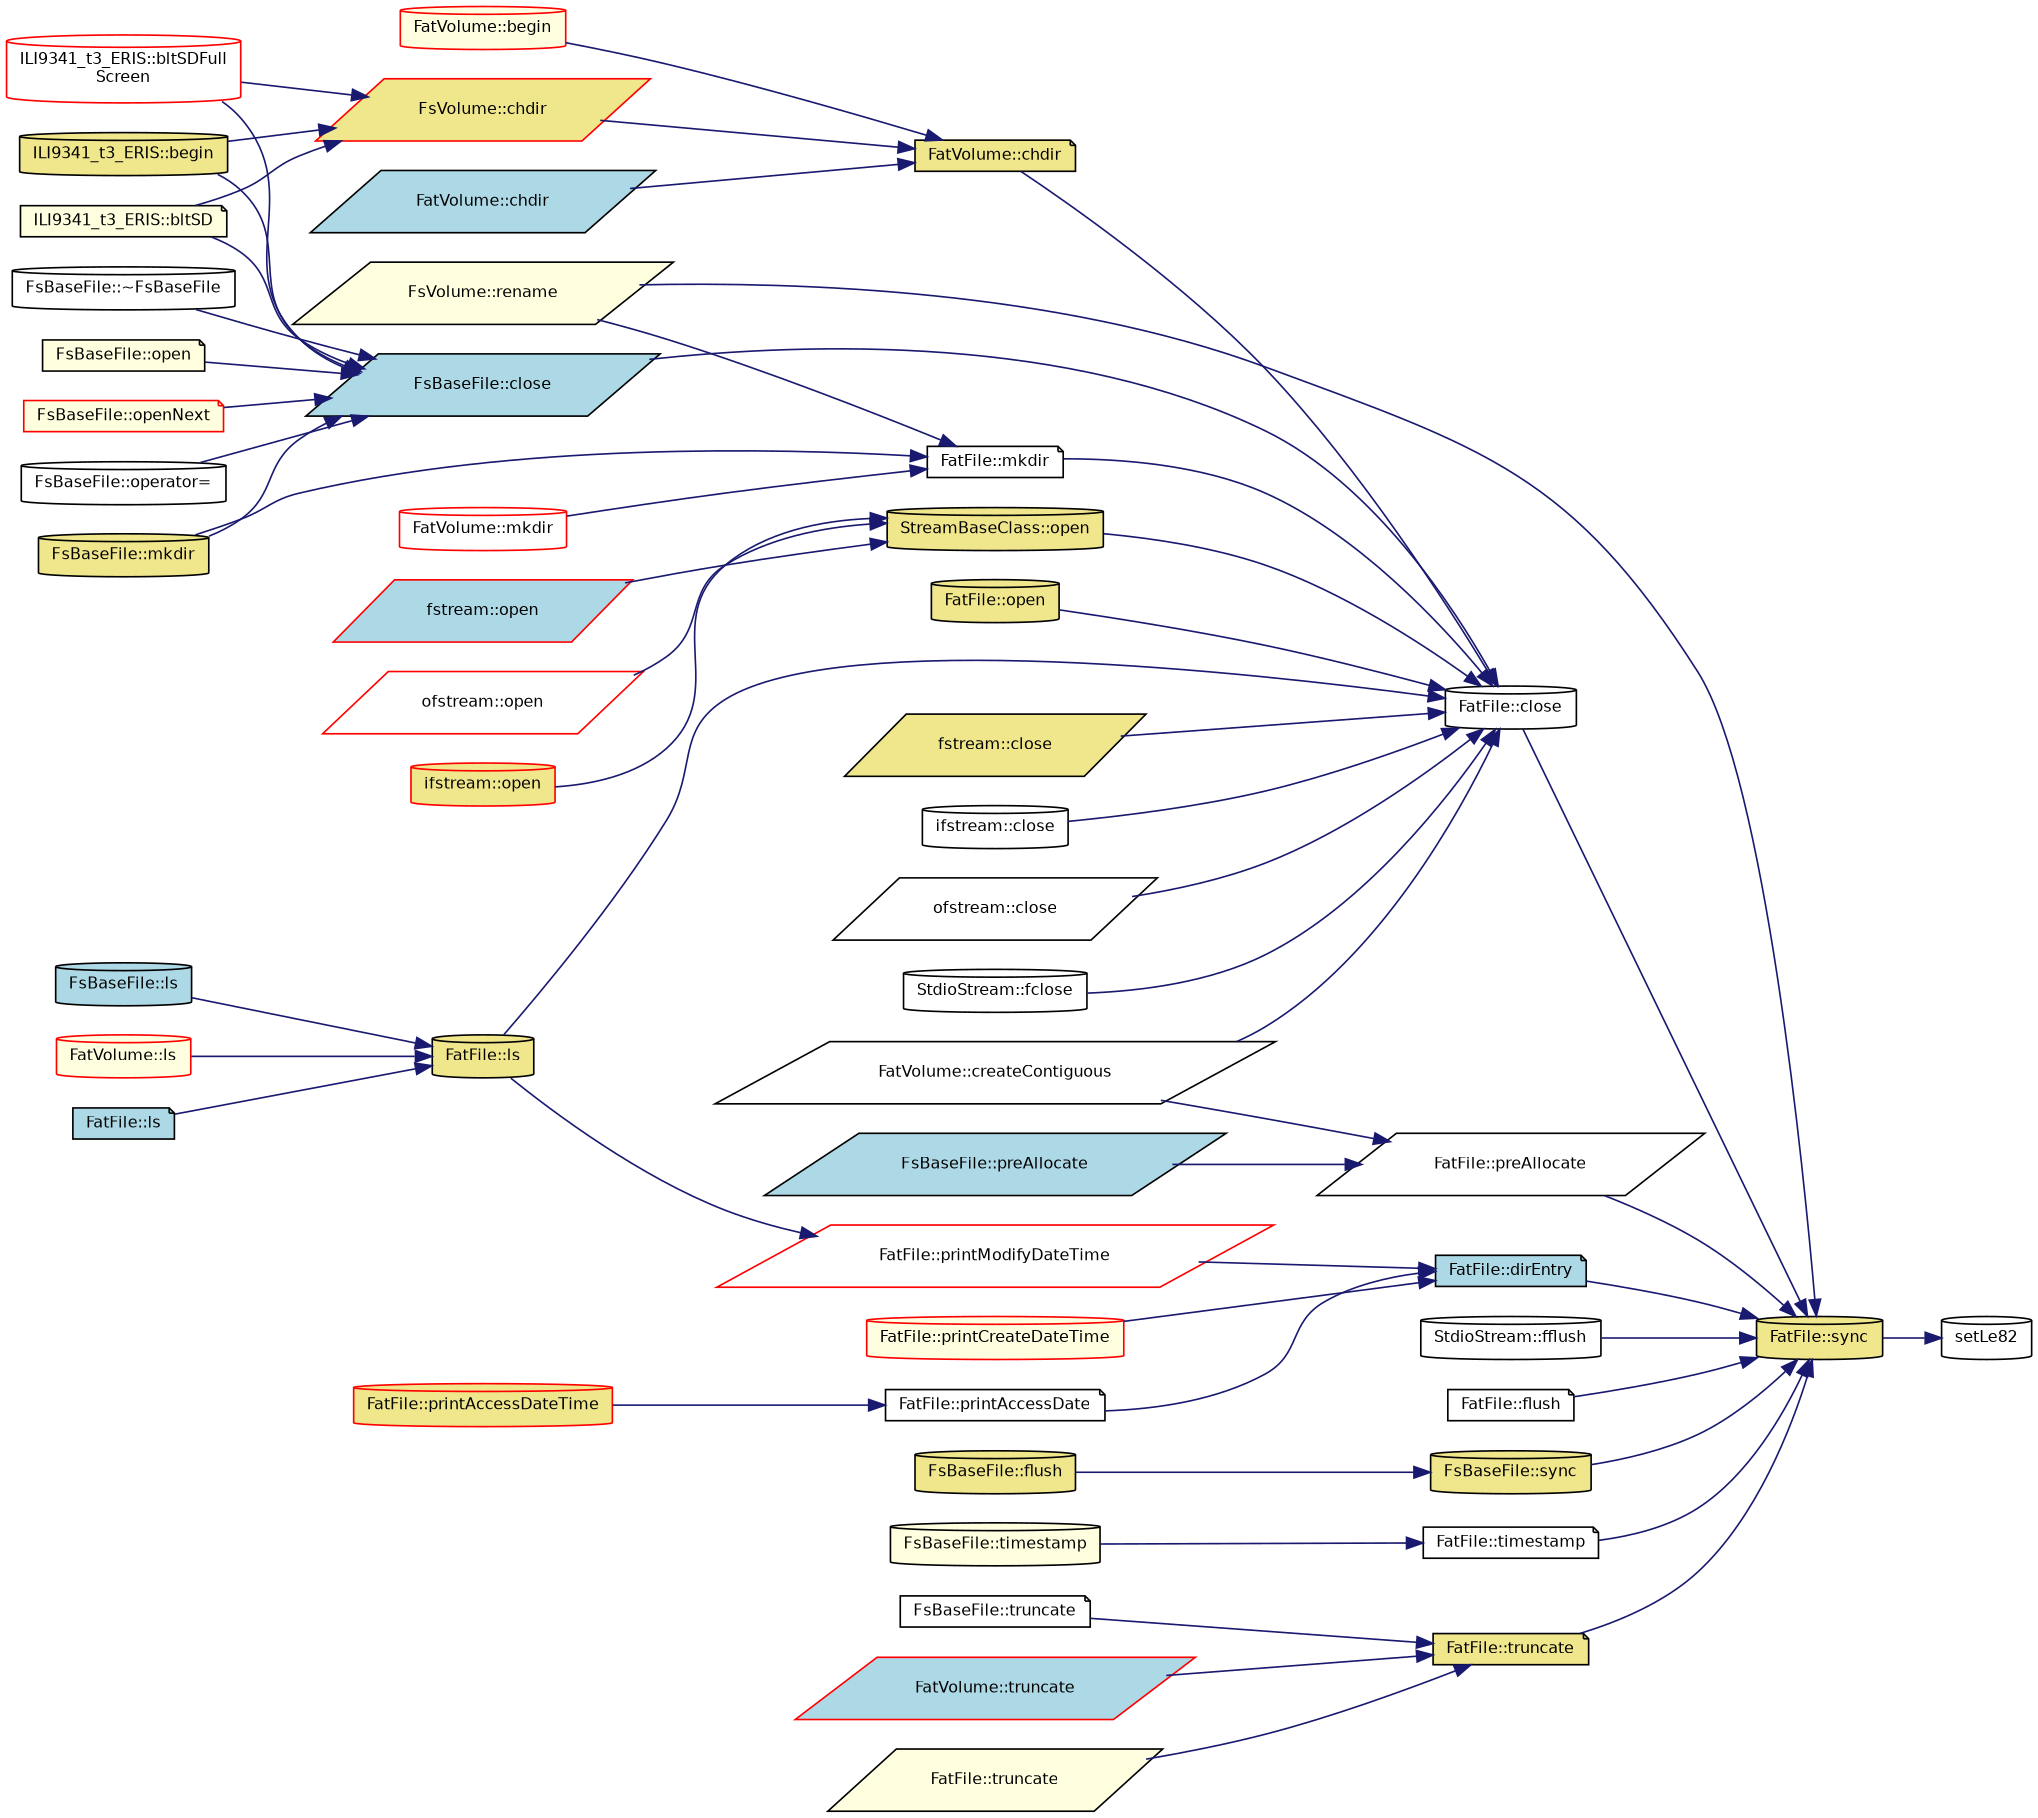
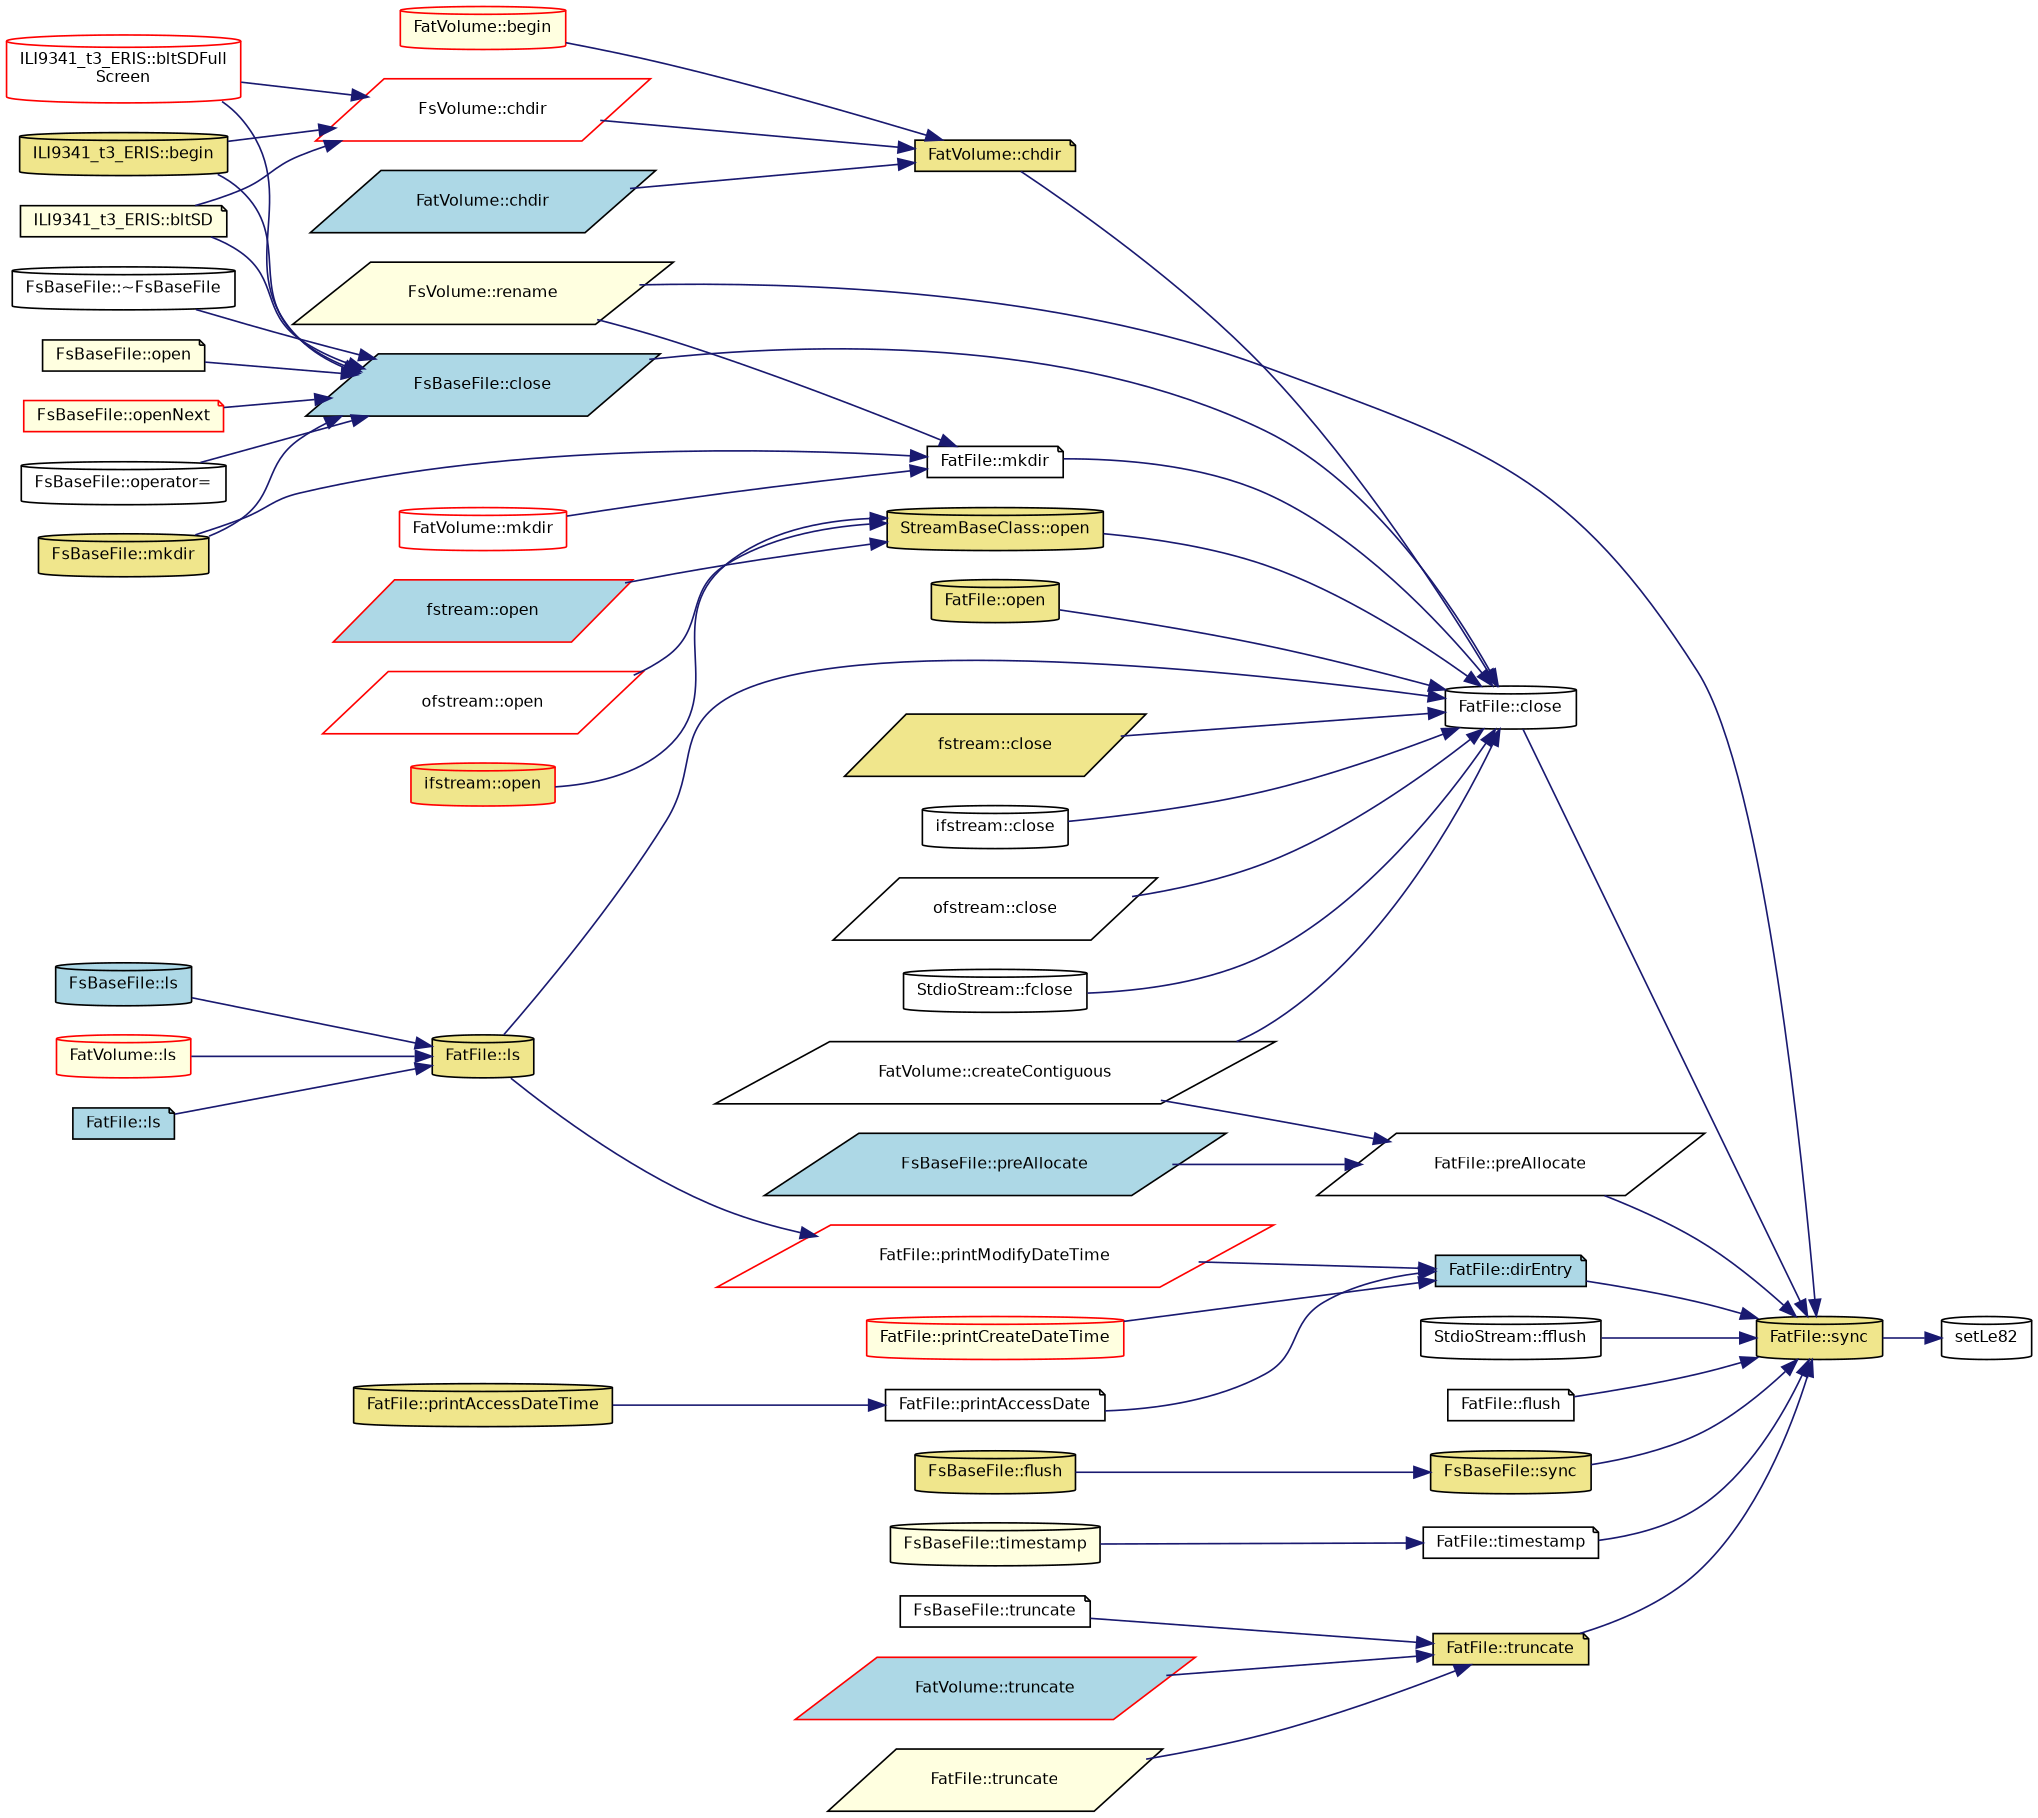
(483, 110) -> (483, 110)
(483, 1405) -> (483, 1405)
